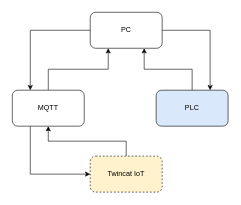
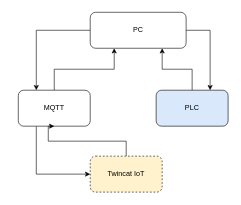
(126, 30) -> (138, 30)
(48, 108) -> (54, 108)
